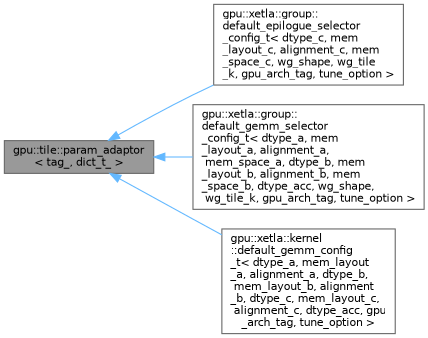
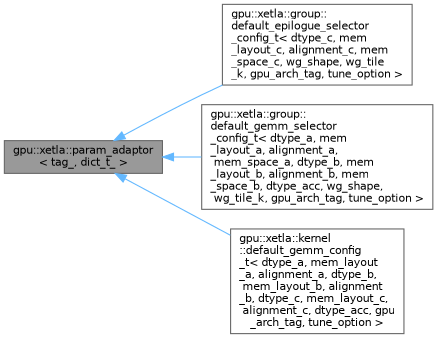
(79, 157) -> (83, 157)
